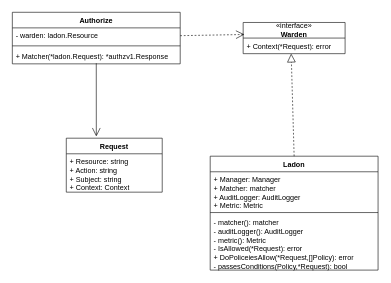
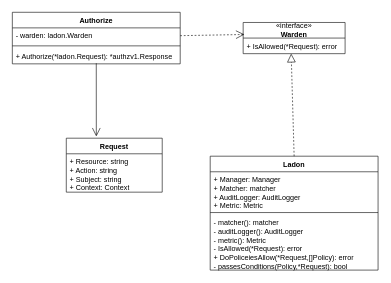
(60, 36) -> (56, 36)
(295, 51) -> (295, 51)
(97, 61) -> (97, 61)
